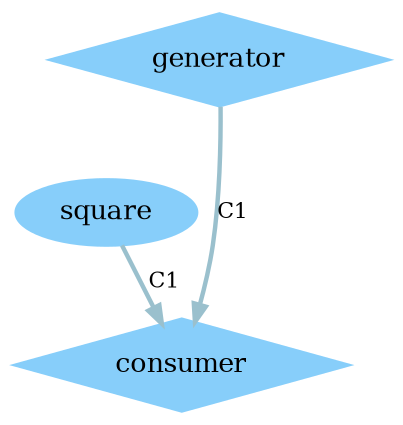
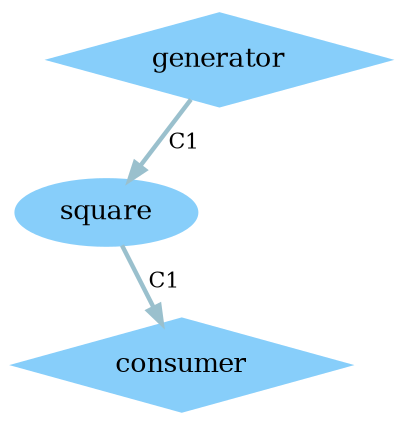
(217, 207) -> (166, 133)
